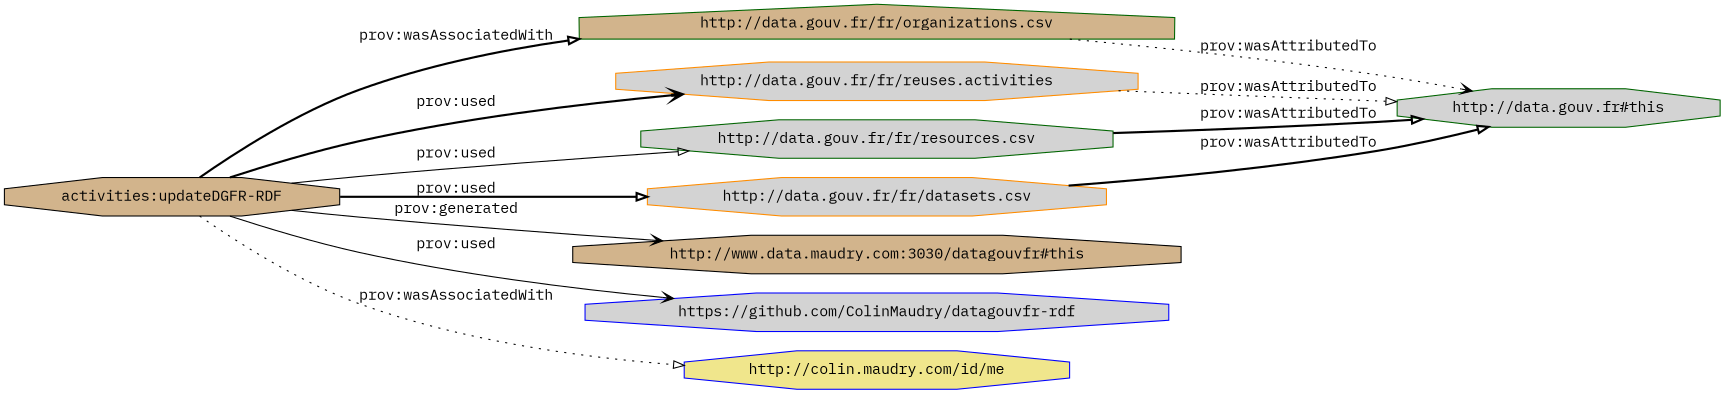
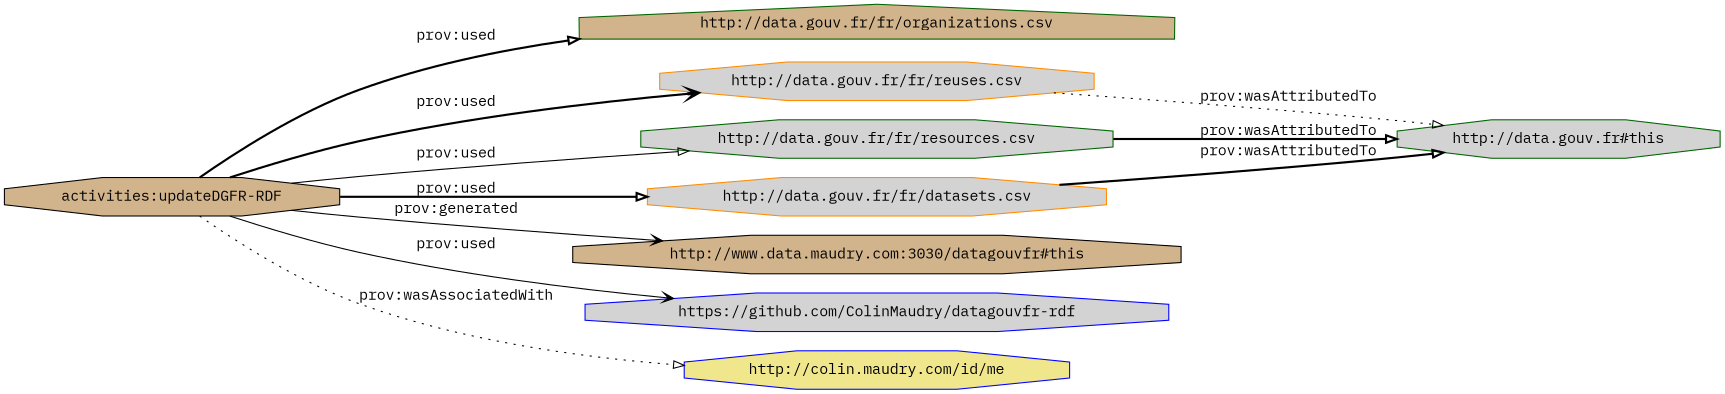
(456, 36) -> (456, 36)
(1266, 60) -> none
(877, 81) -> (877, 81)
